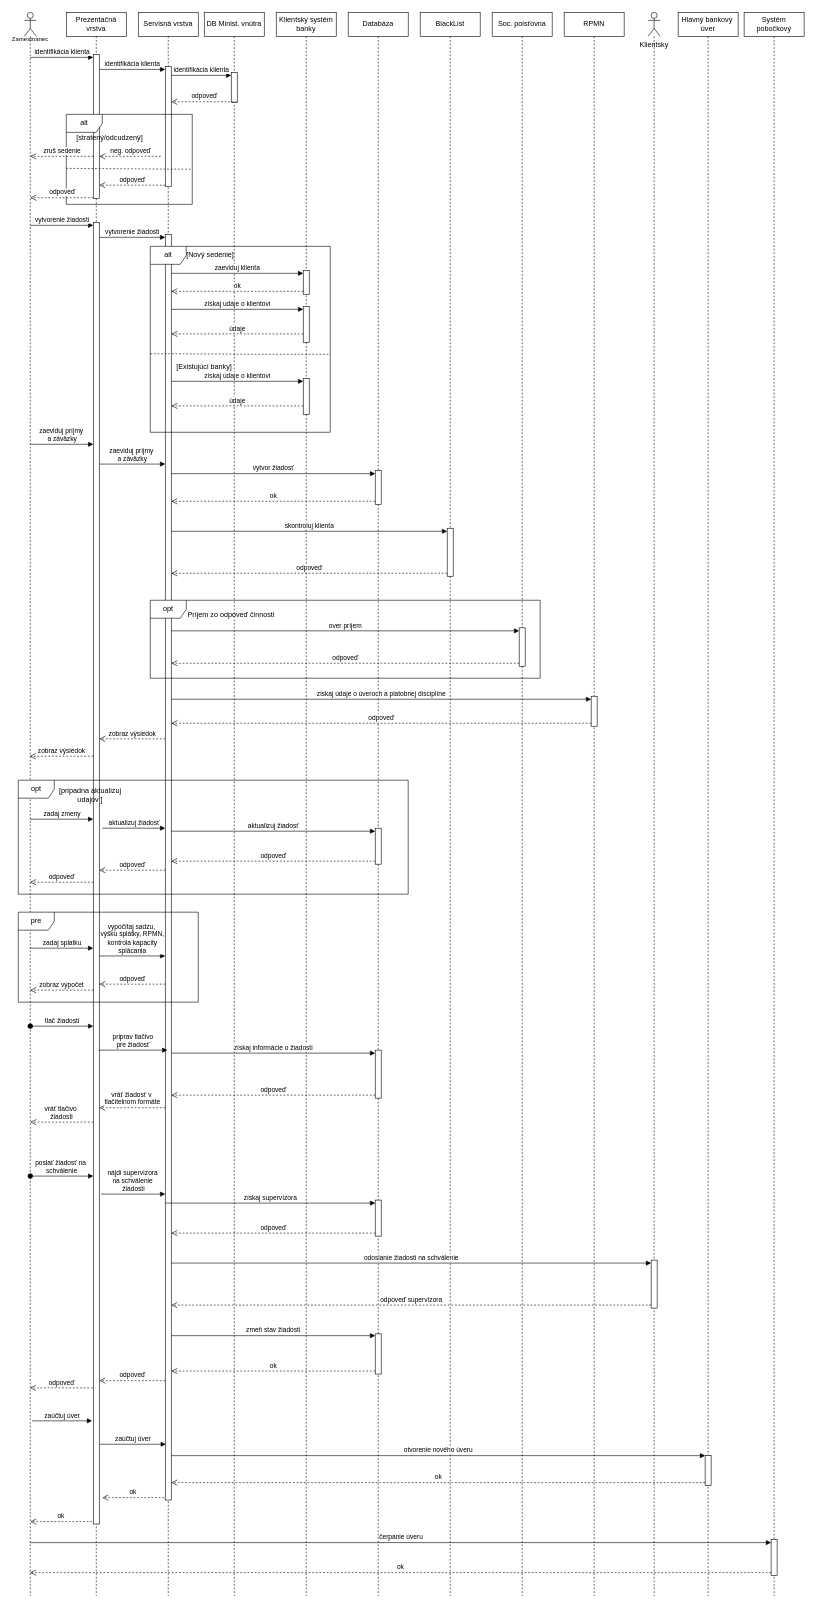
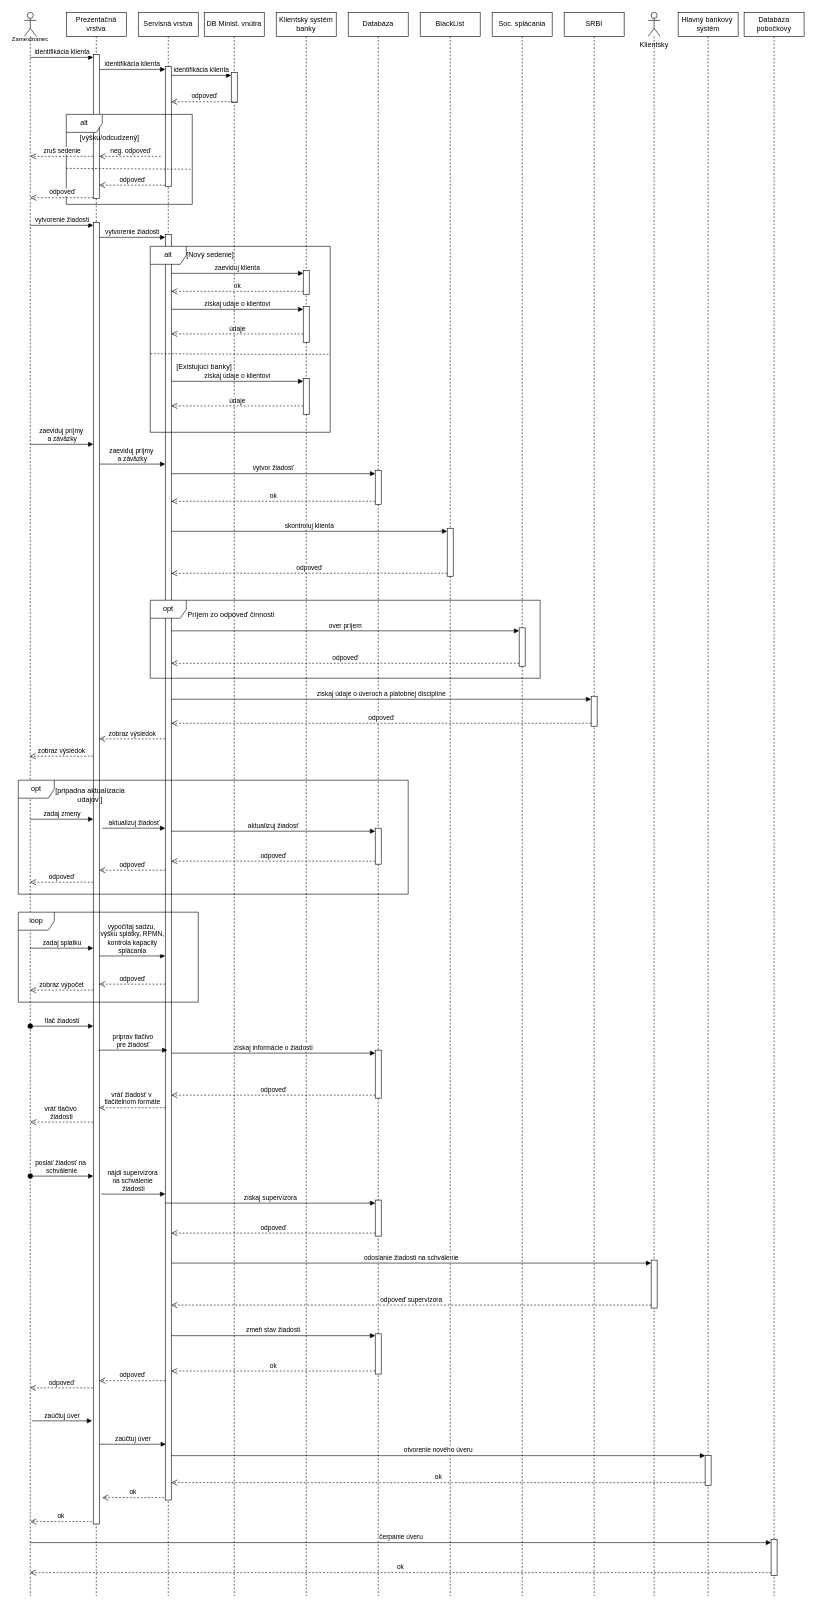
(522, 24) -> (522, 24)
(594, 24) -> (594, 24)
(708, 24) -> (708, 24)
(774, 24) -> (774, 24)
(110, 138) -> (110, 138)
(90, 795) -> (90, 795)
(36, 921) -> (36, 921)
